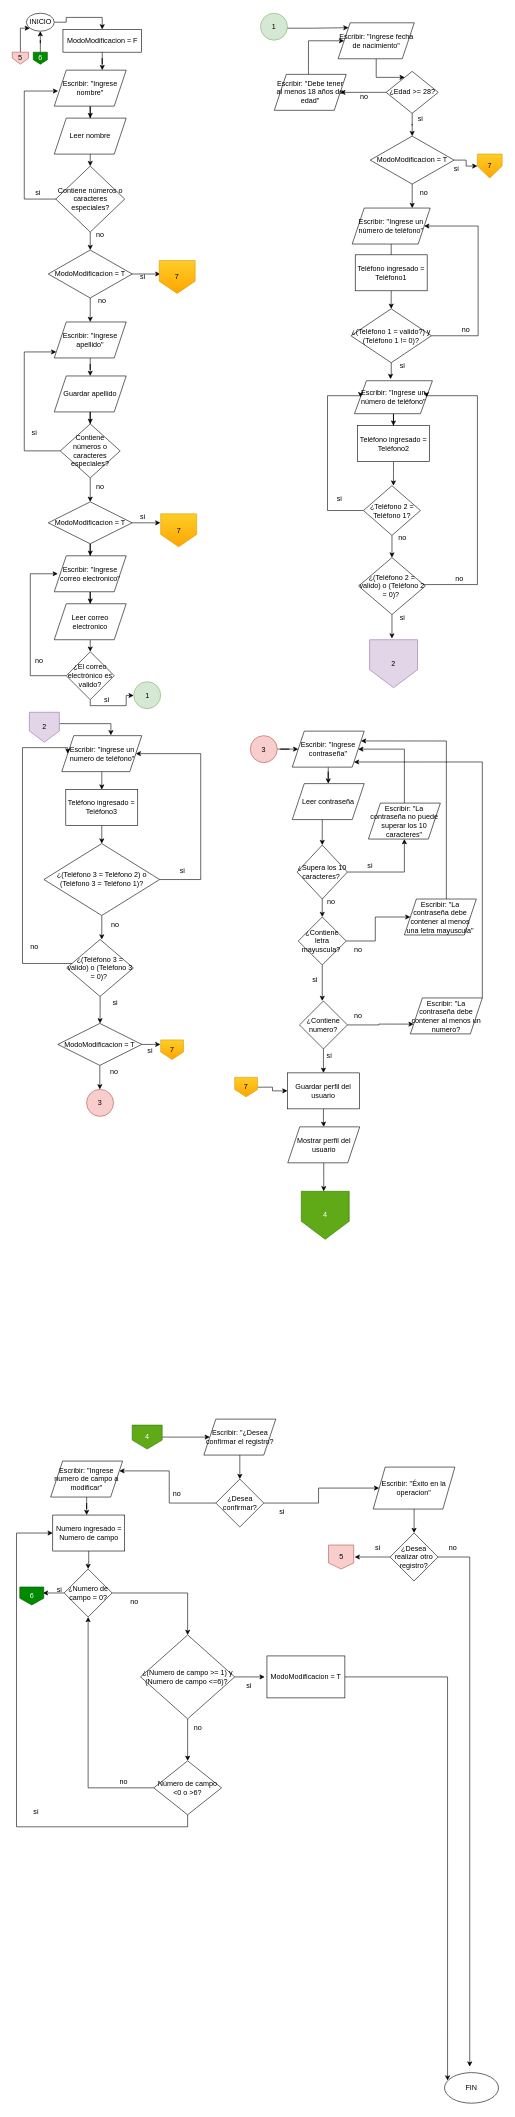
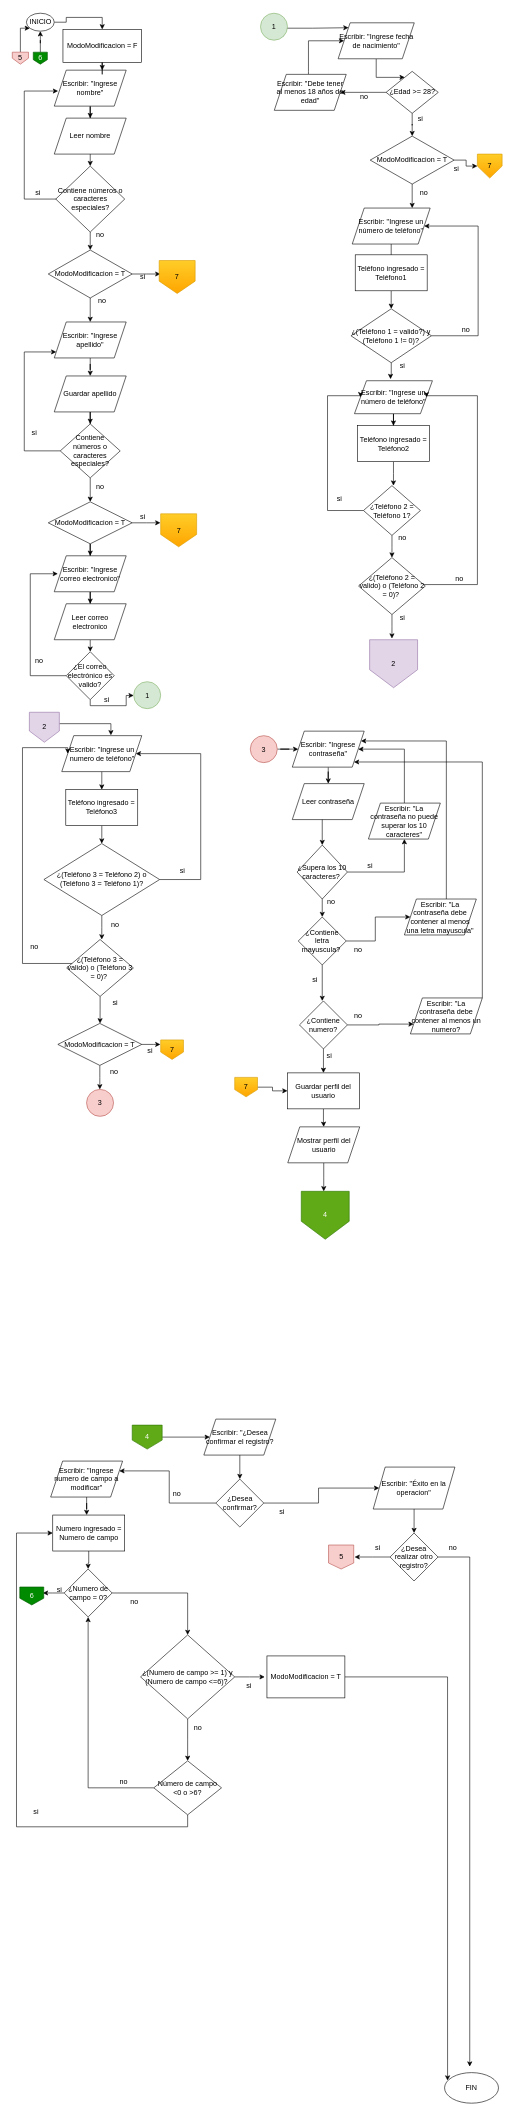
(102, 40) -> (102, 45)
